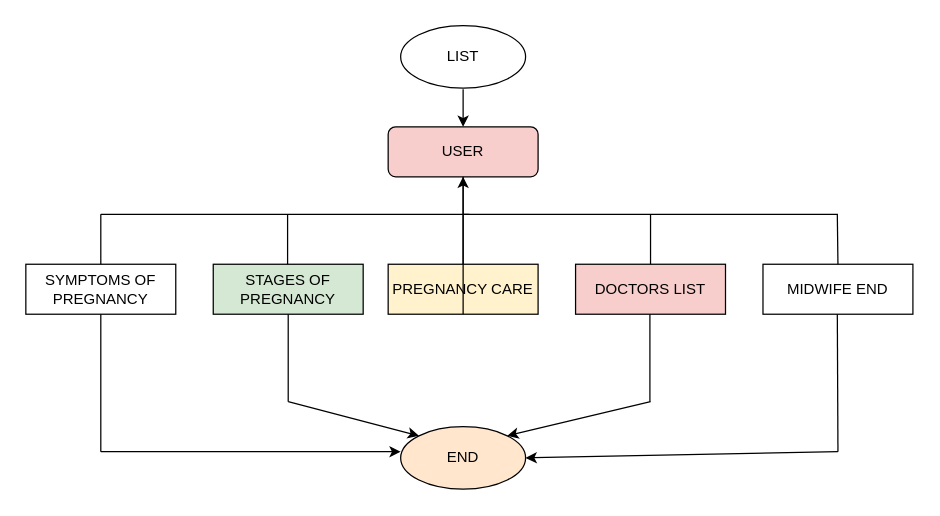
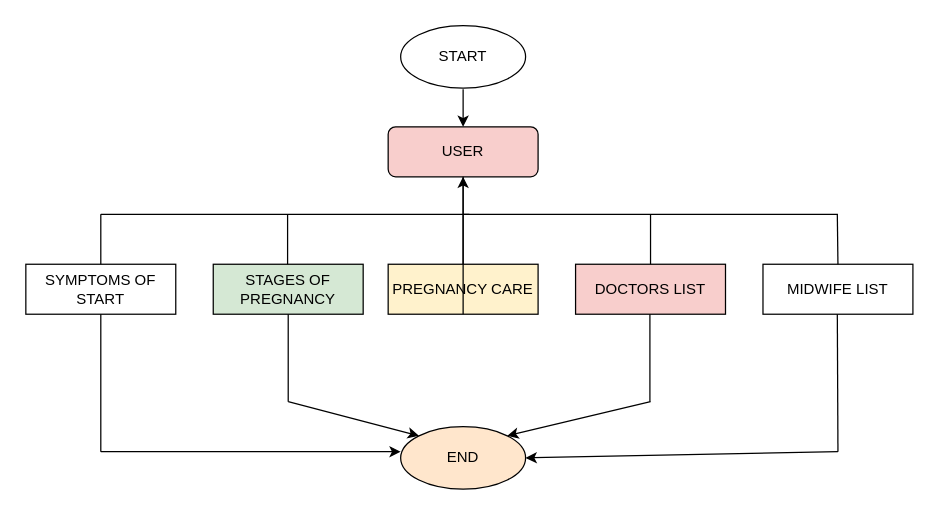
(463, 57) -> (463, 57)
(101, 289) -> (101, 289)
(838, 289) -> (838, 289)
